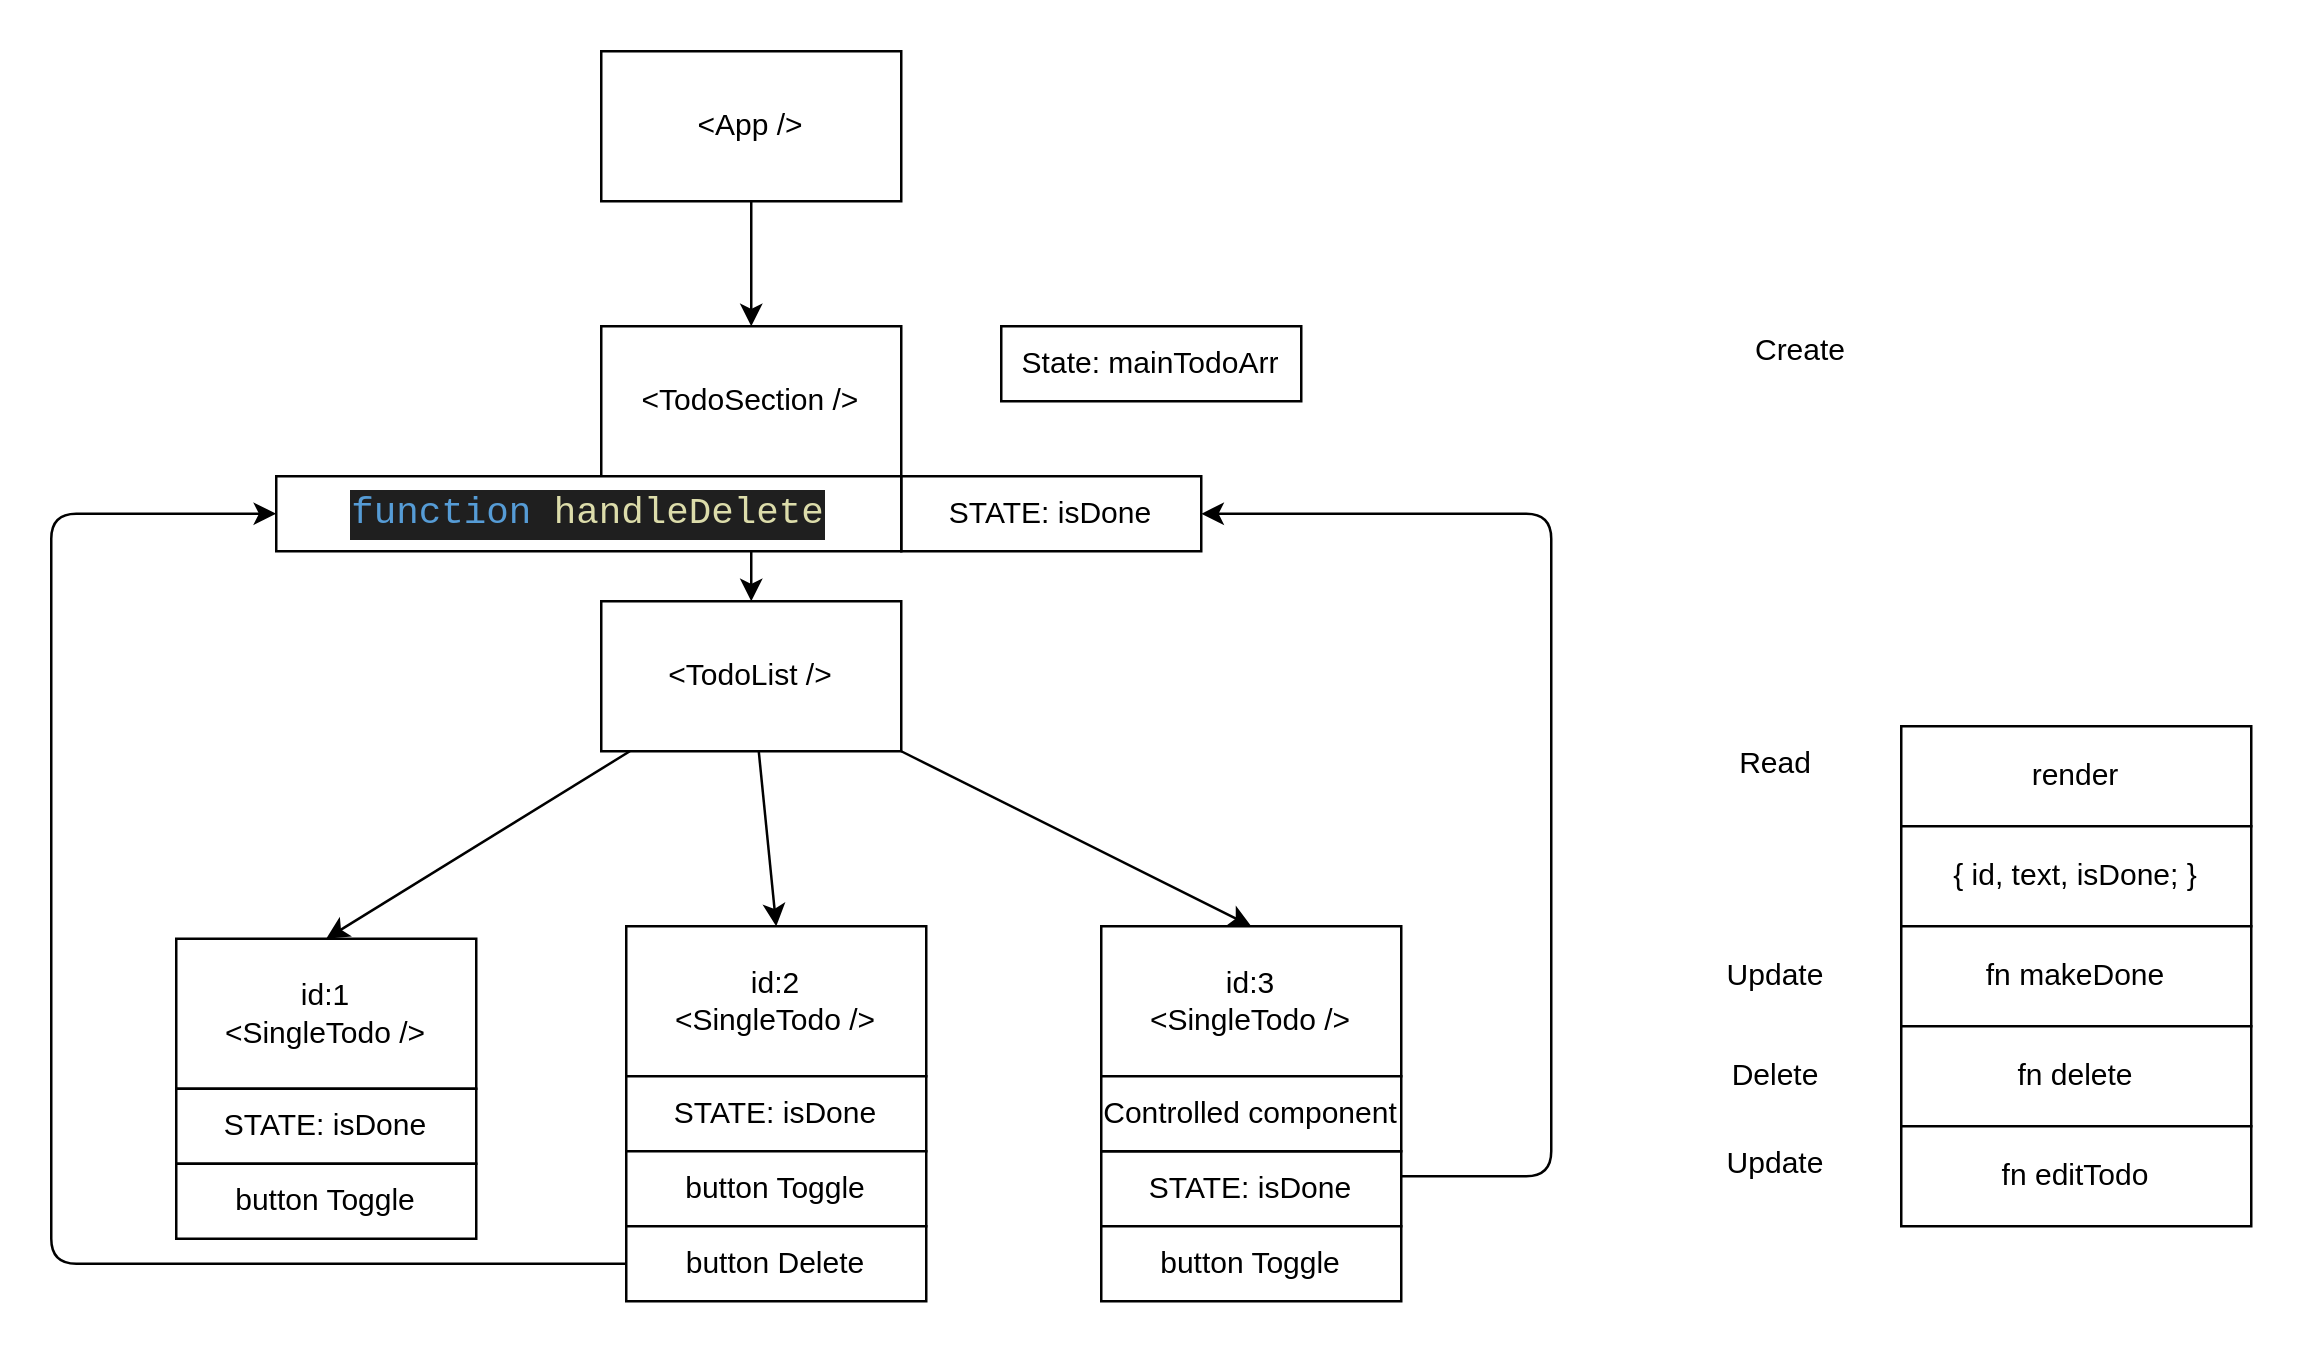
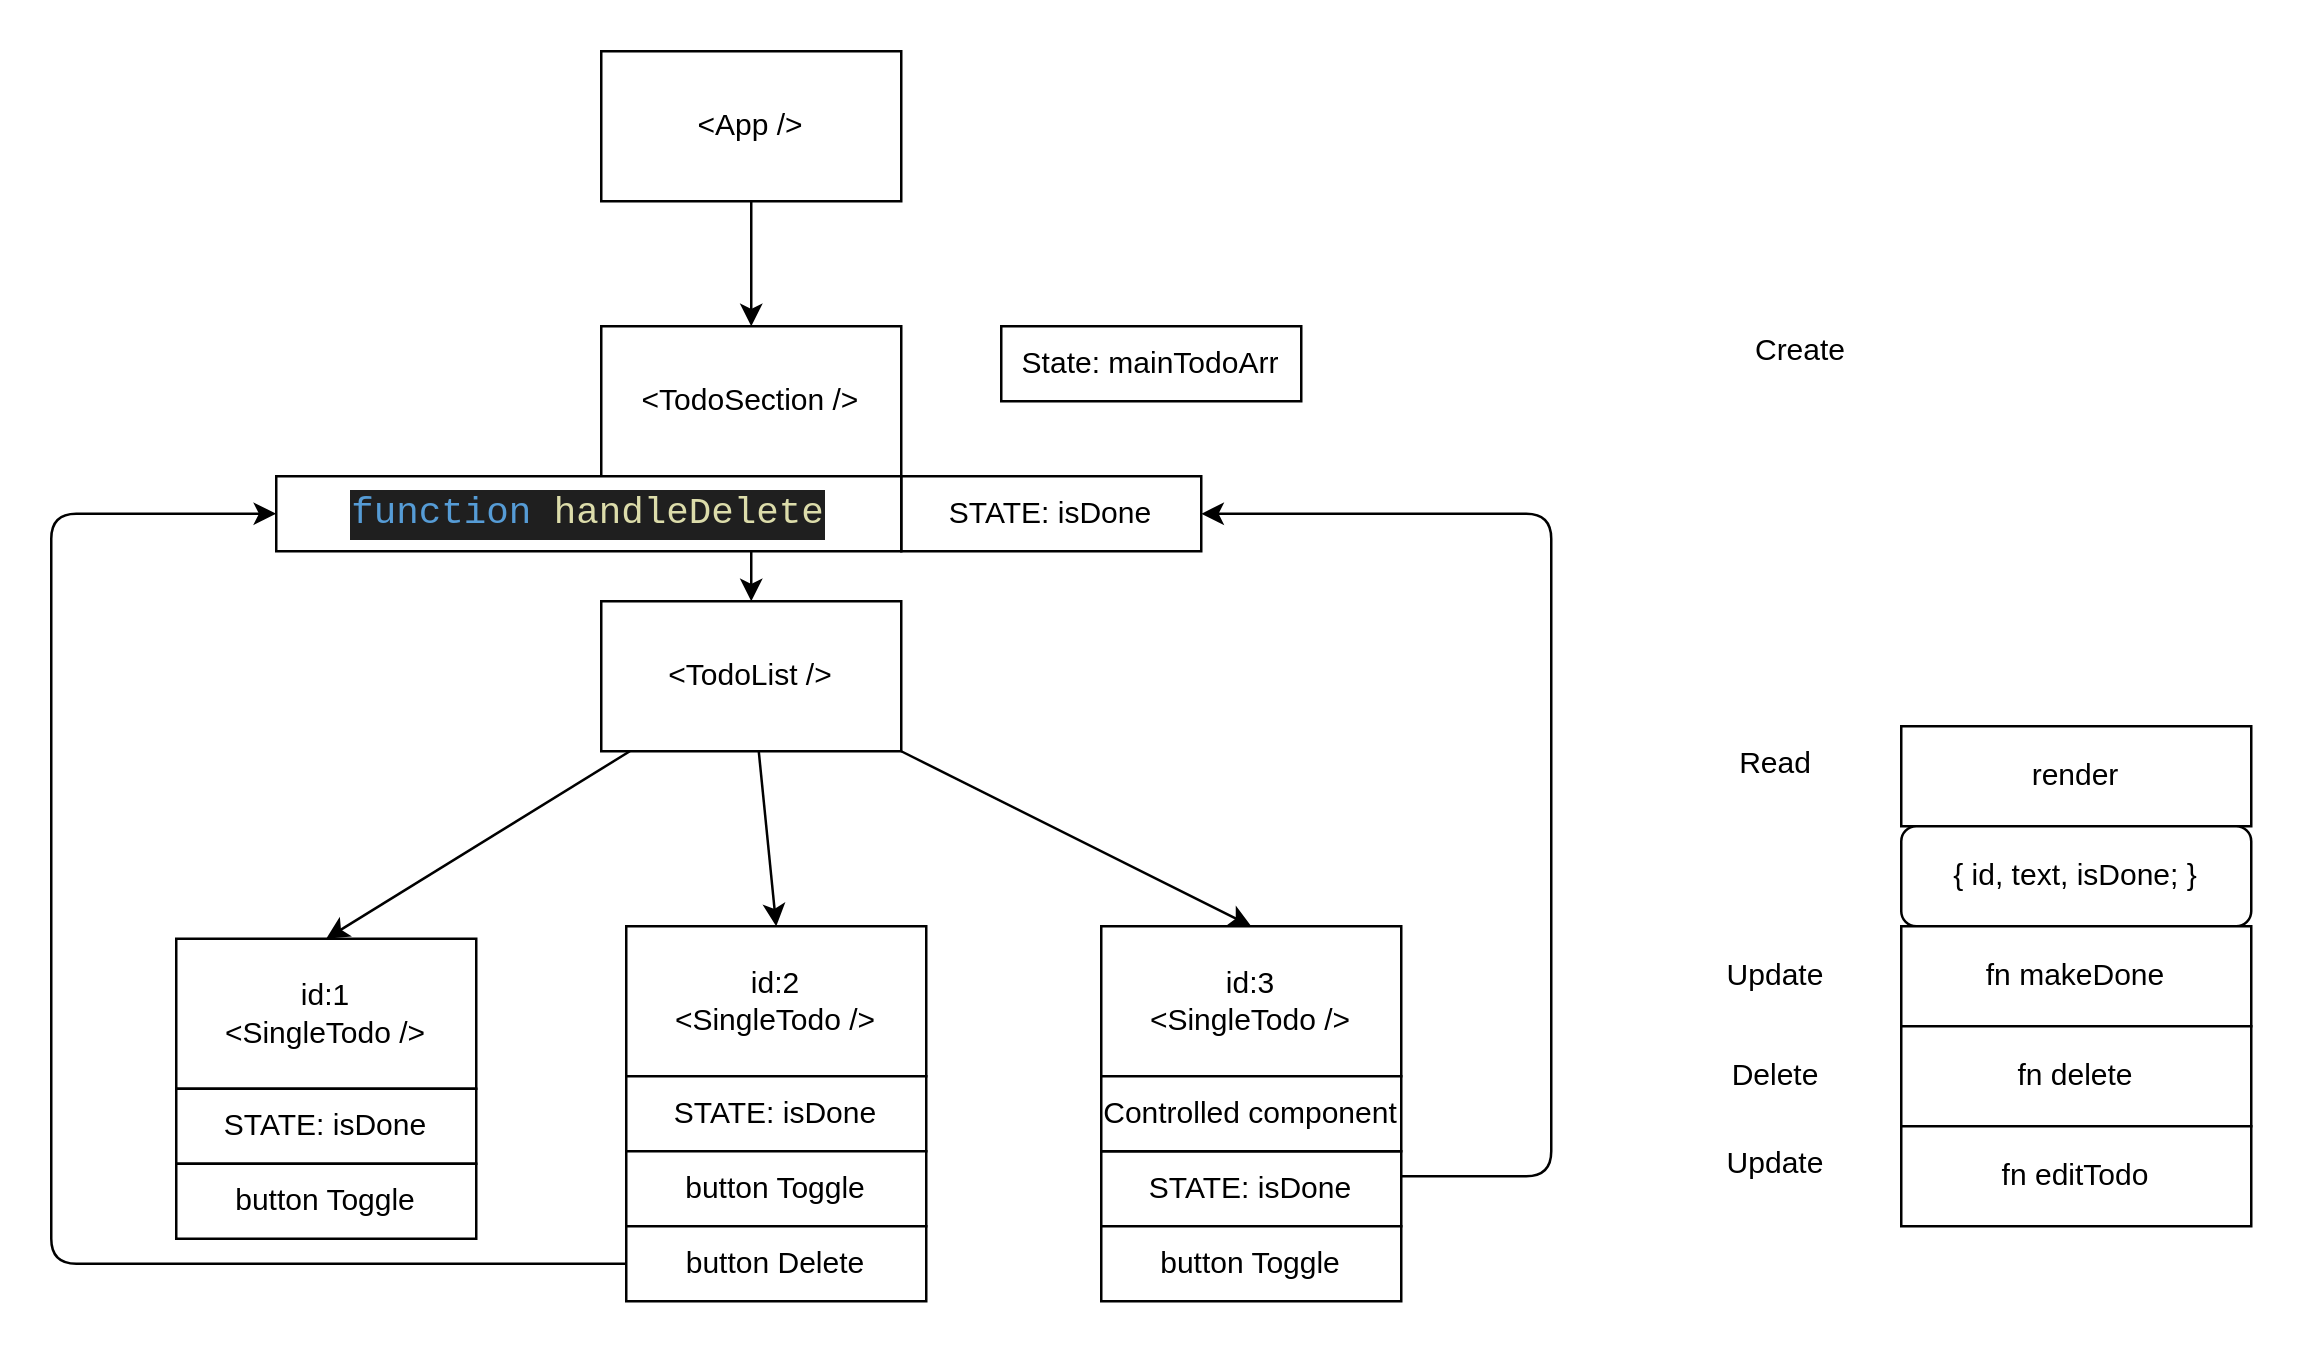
(2076, 876) -> (2076, 876)
